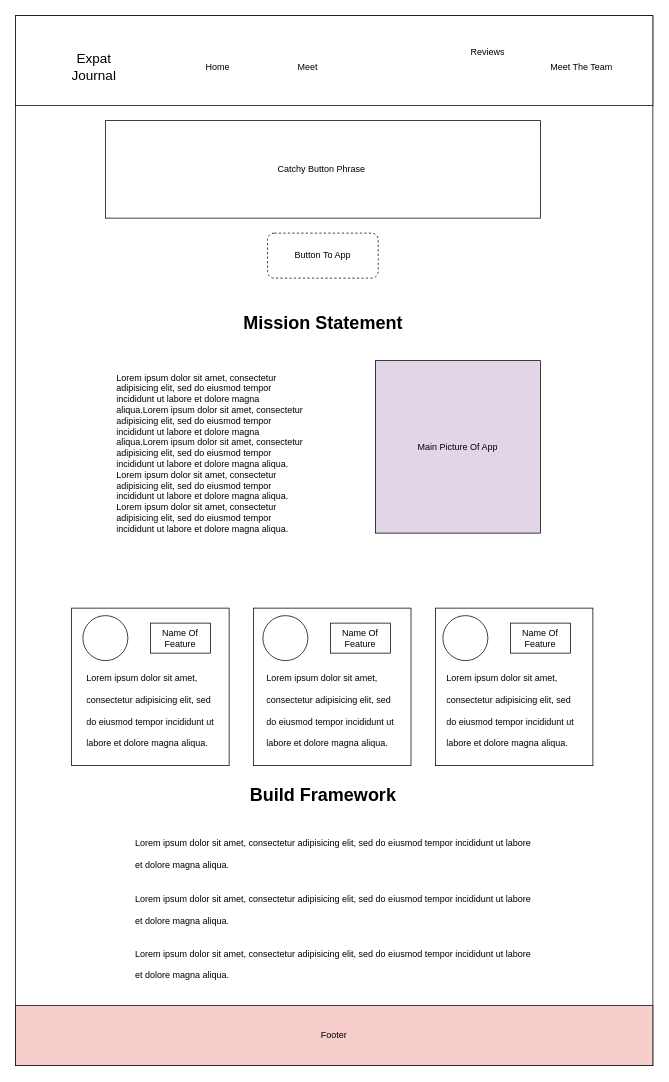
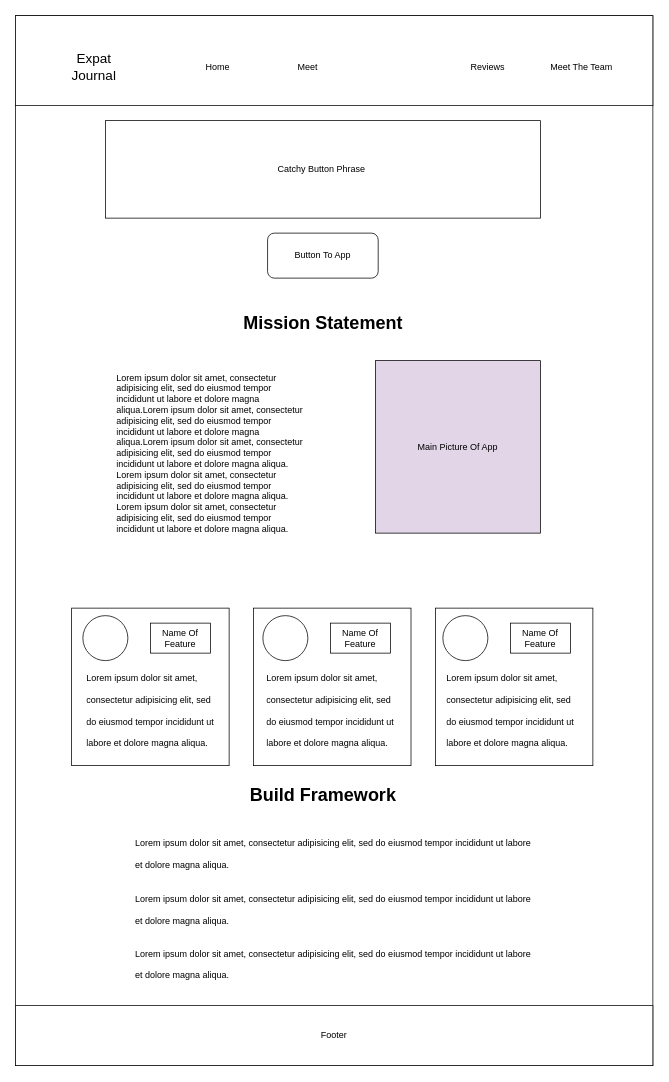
(488, 52) -> (488, 67)
(323, 255) -> (323, 255)
(334, 1035) -> (334, 1035)
